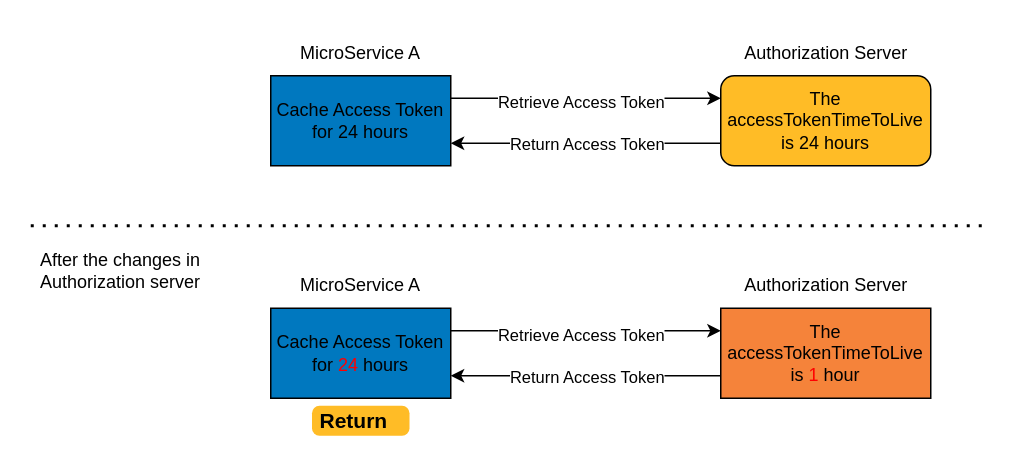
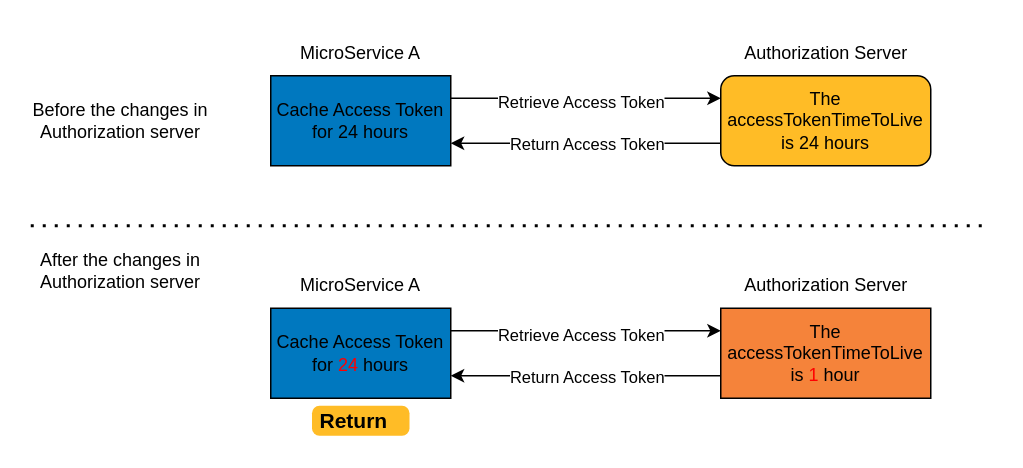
none -> (121, 121)
